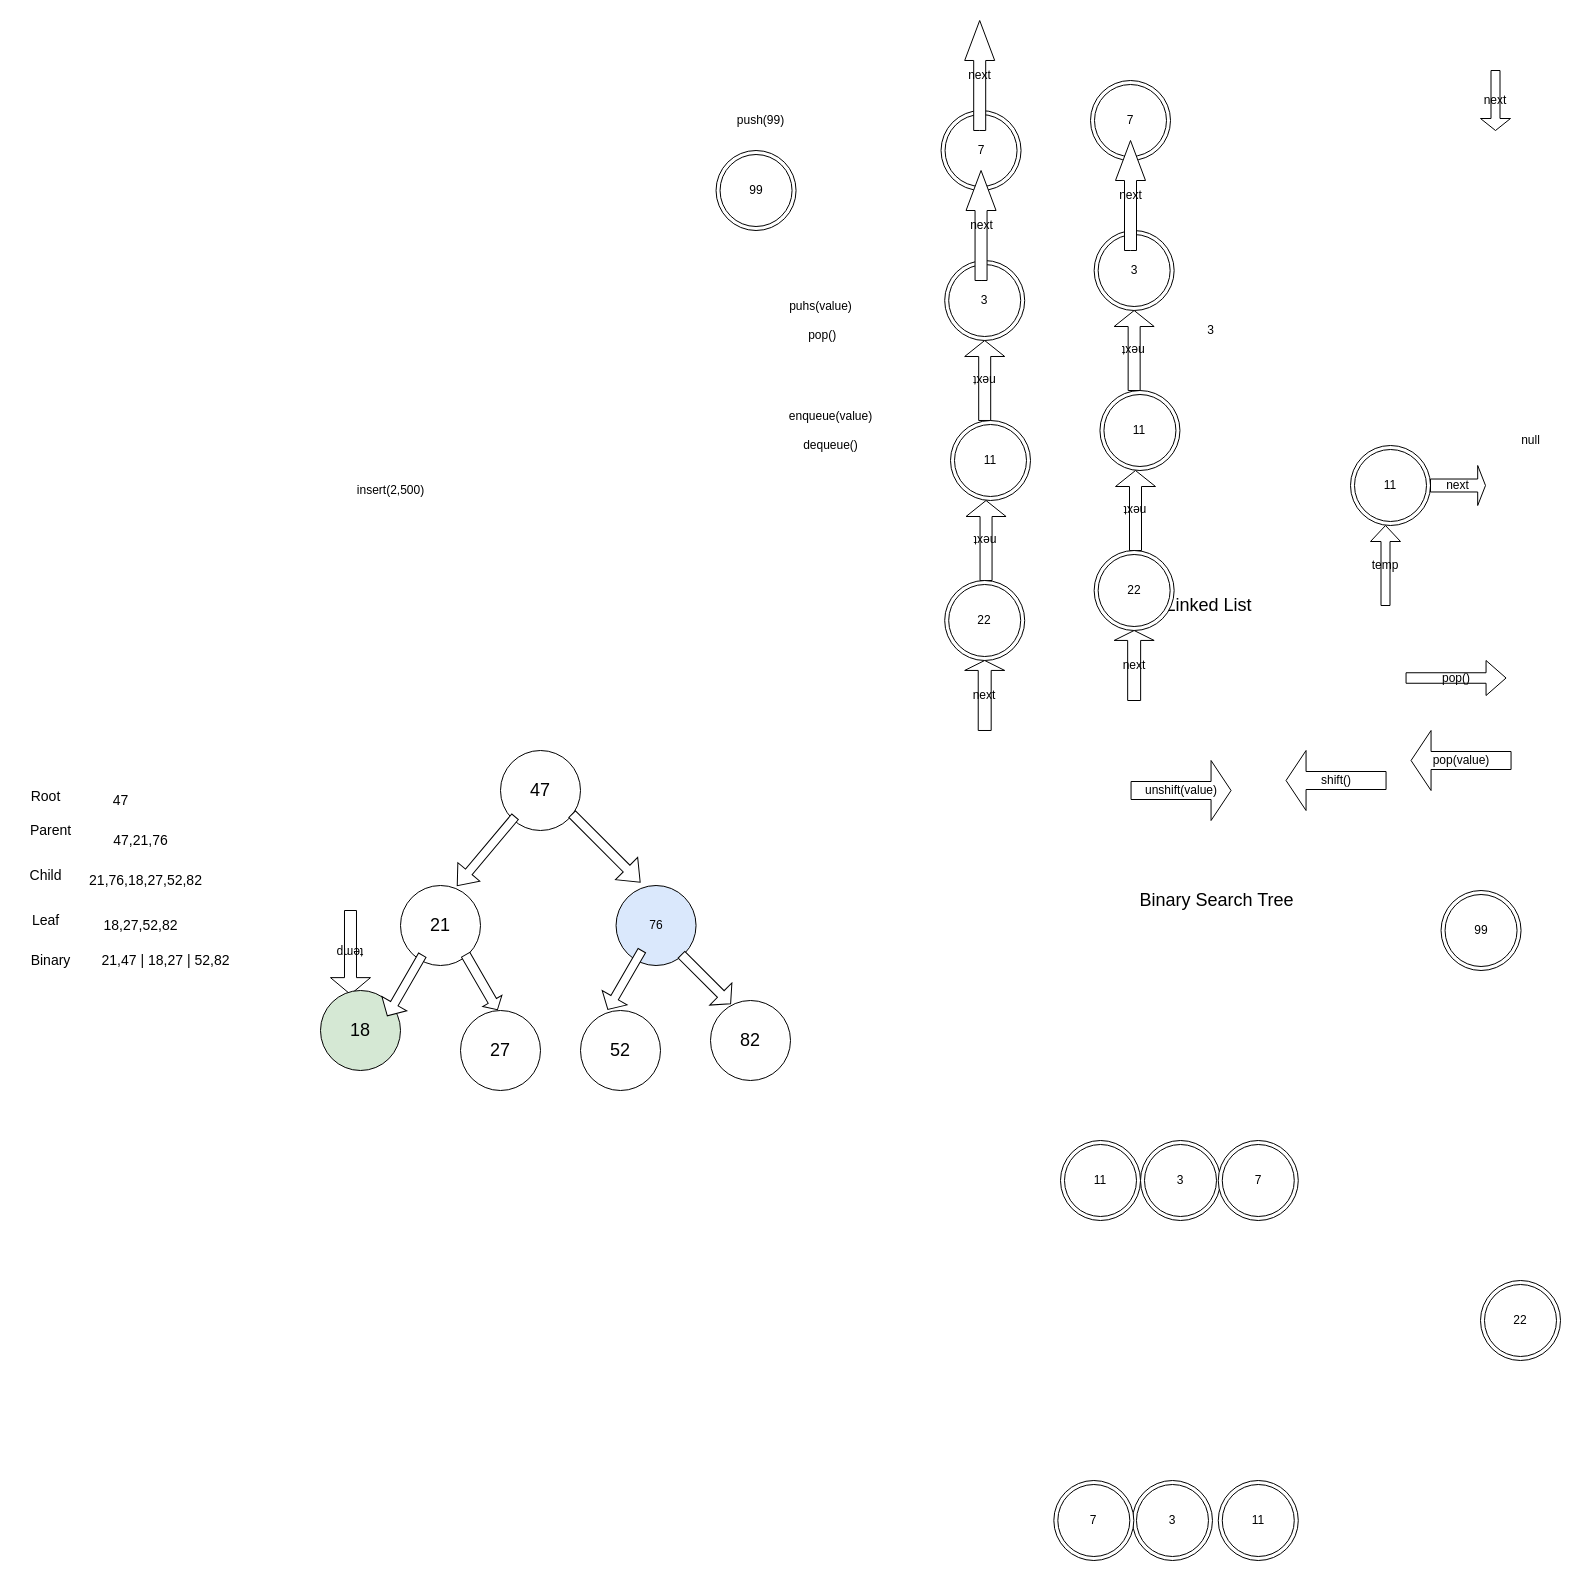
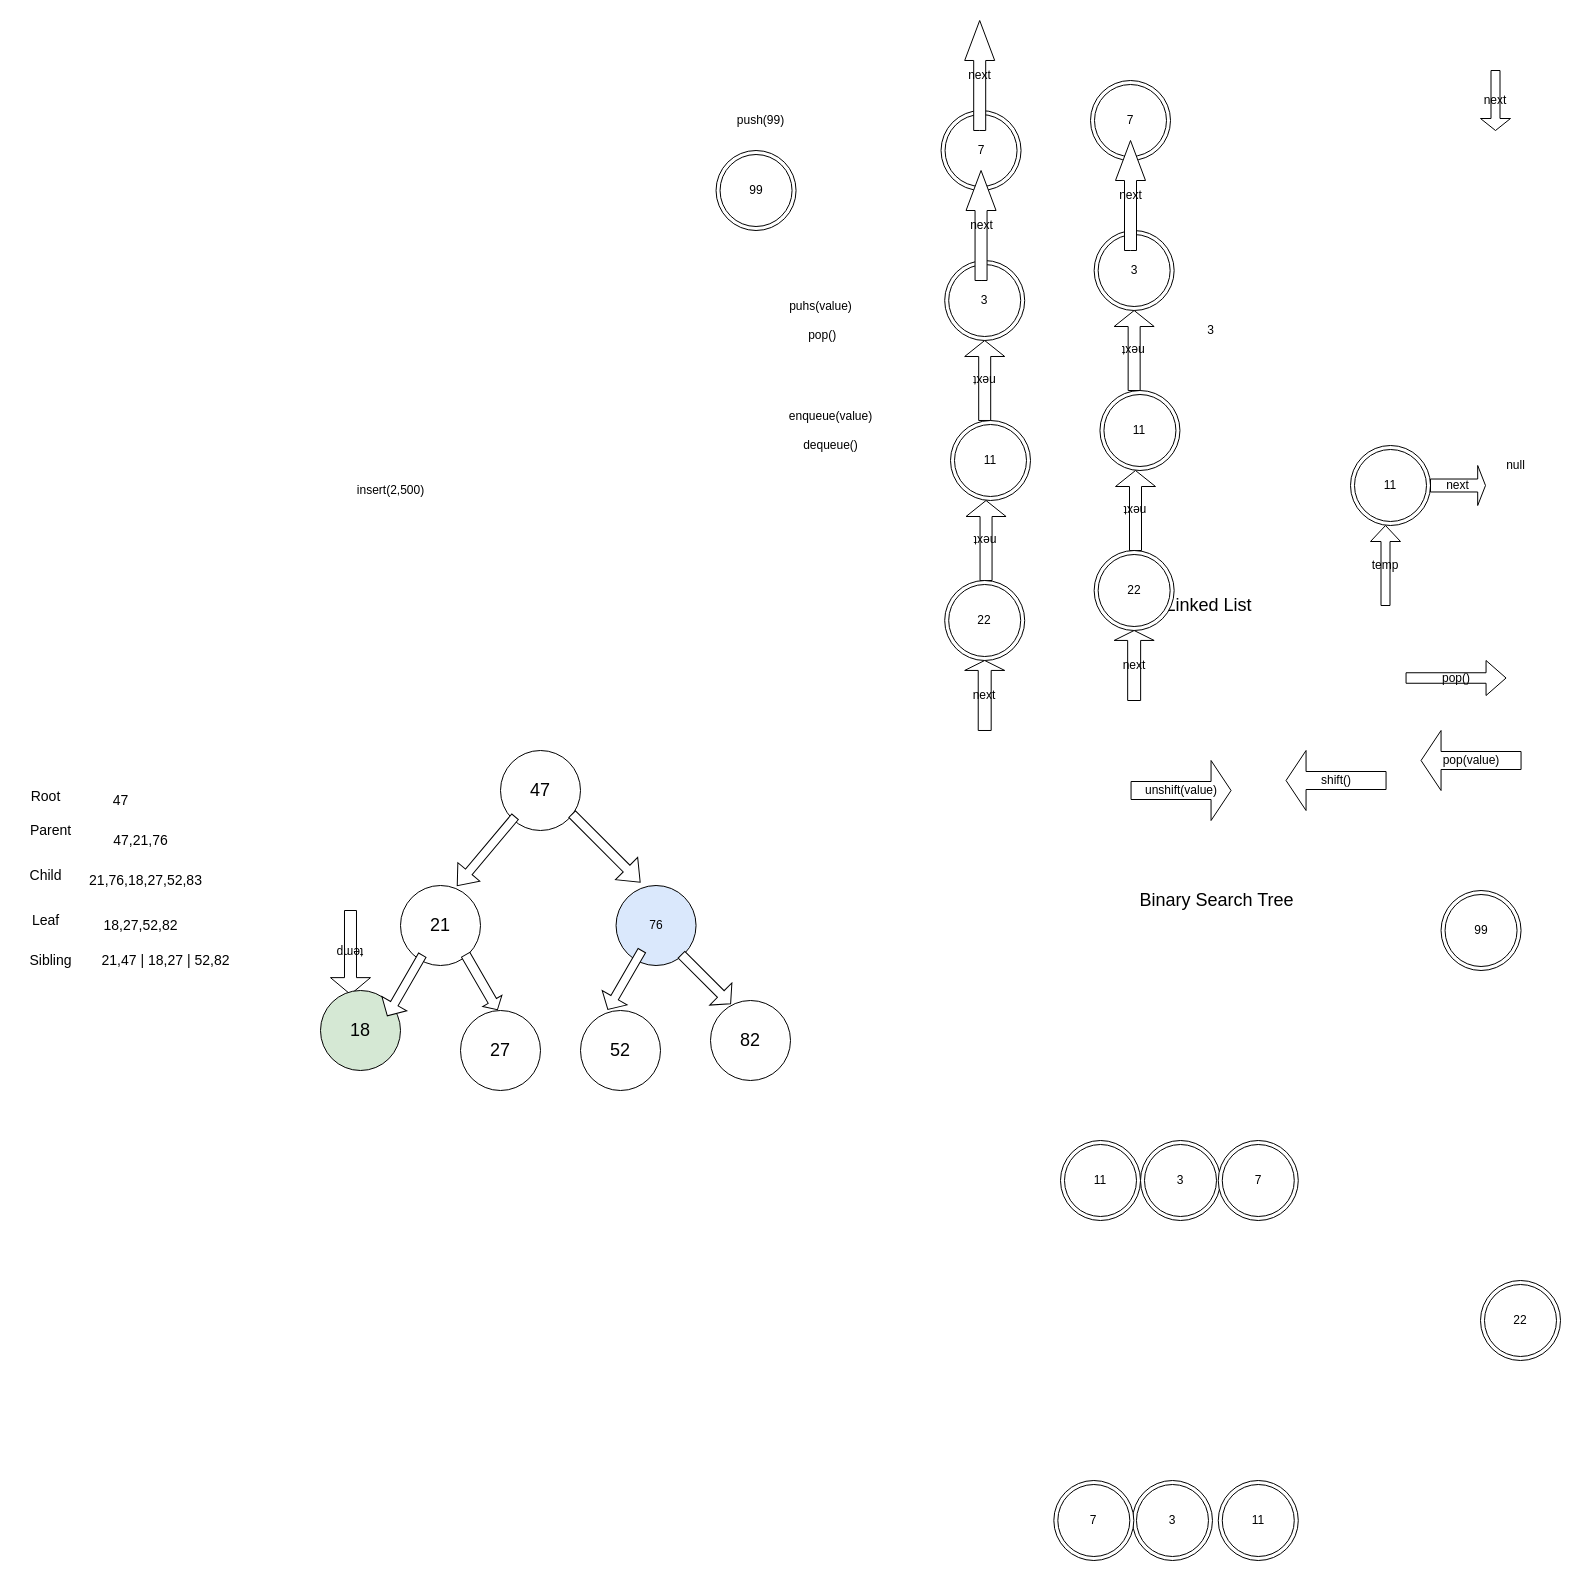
(1531, 441) -> (1516, 466)
(1461, 761) -> (1471, 761)
(146, 881) -> (146, 881)
(51, 961) -> (51, 961)
